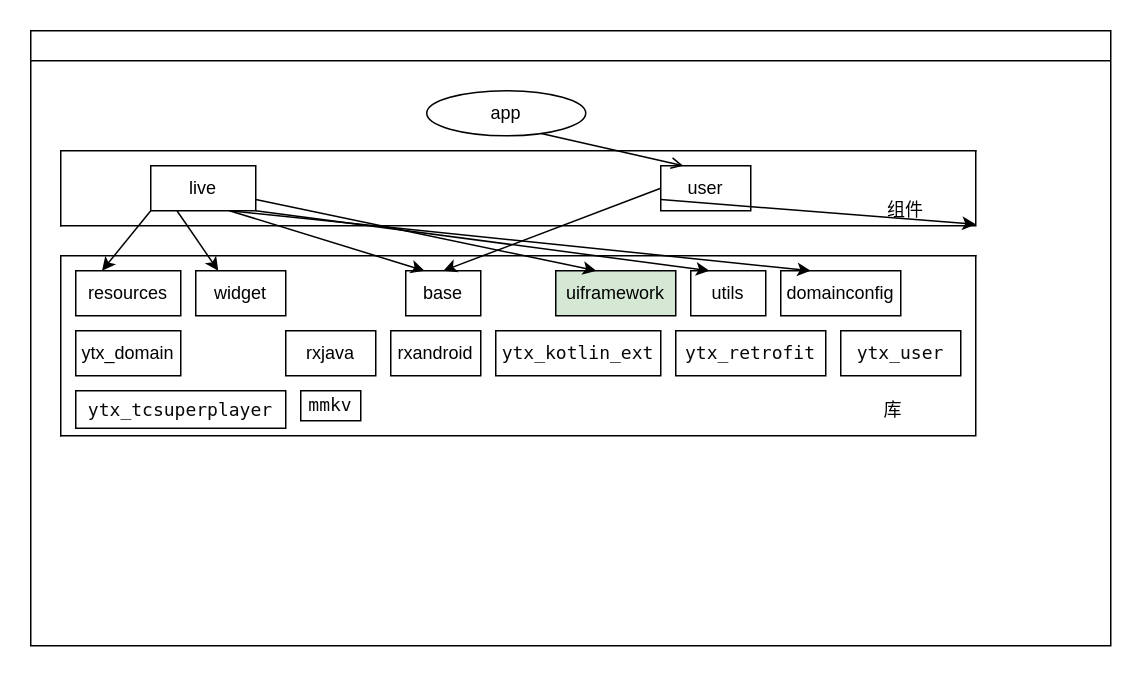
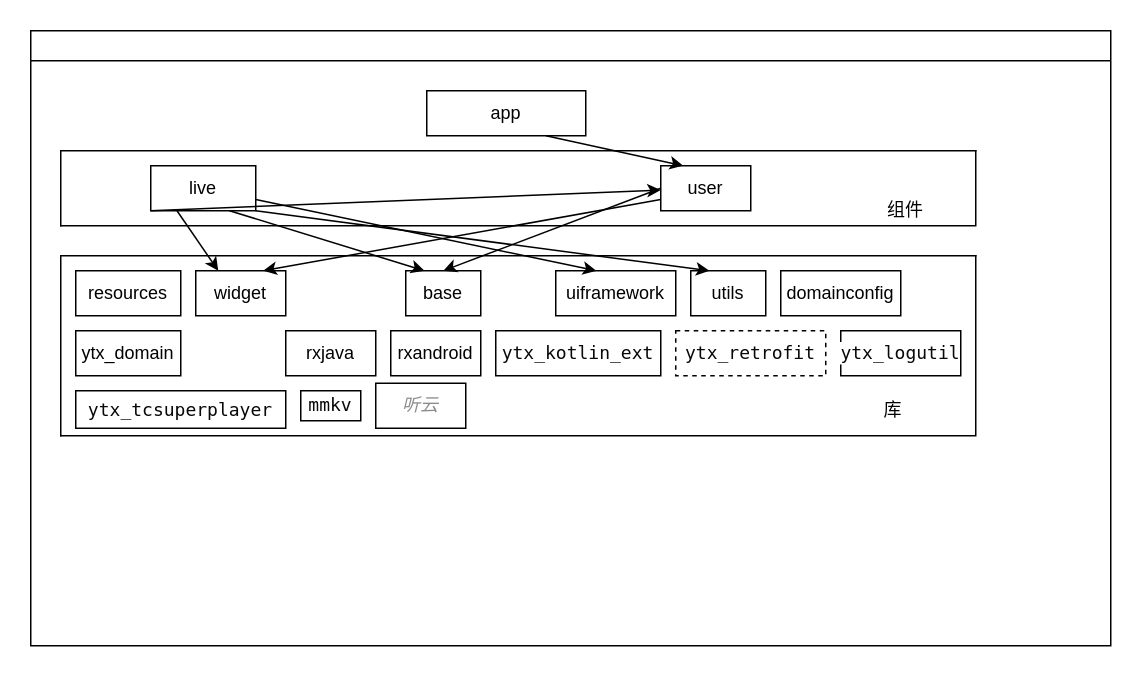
(506, 113) -> (506, 113)
(674, 164) -> (672, 163)
(806, 211) -> (405, 245)
(130, 237) -> (468, 198)
(741, 264) -> none
(616, 293) -> (616, 293)
(751, 353) -> (751, 353)
(901, 353) -> (901, 353)
none -> (421, 406)
